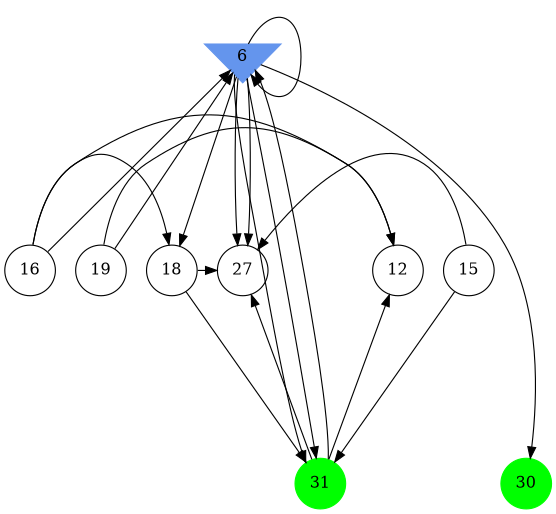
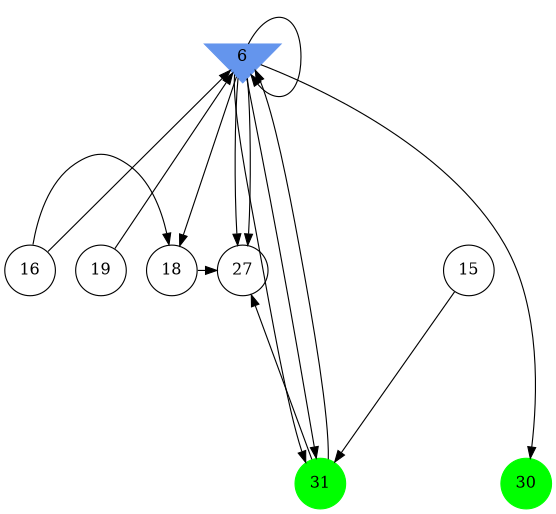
(377, 155) -> none
(398, 270) -> none
(243, 372) -> none
